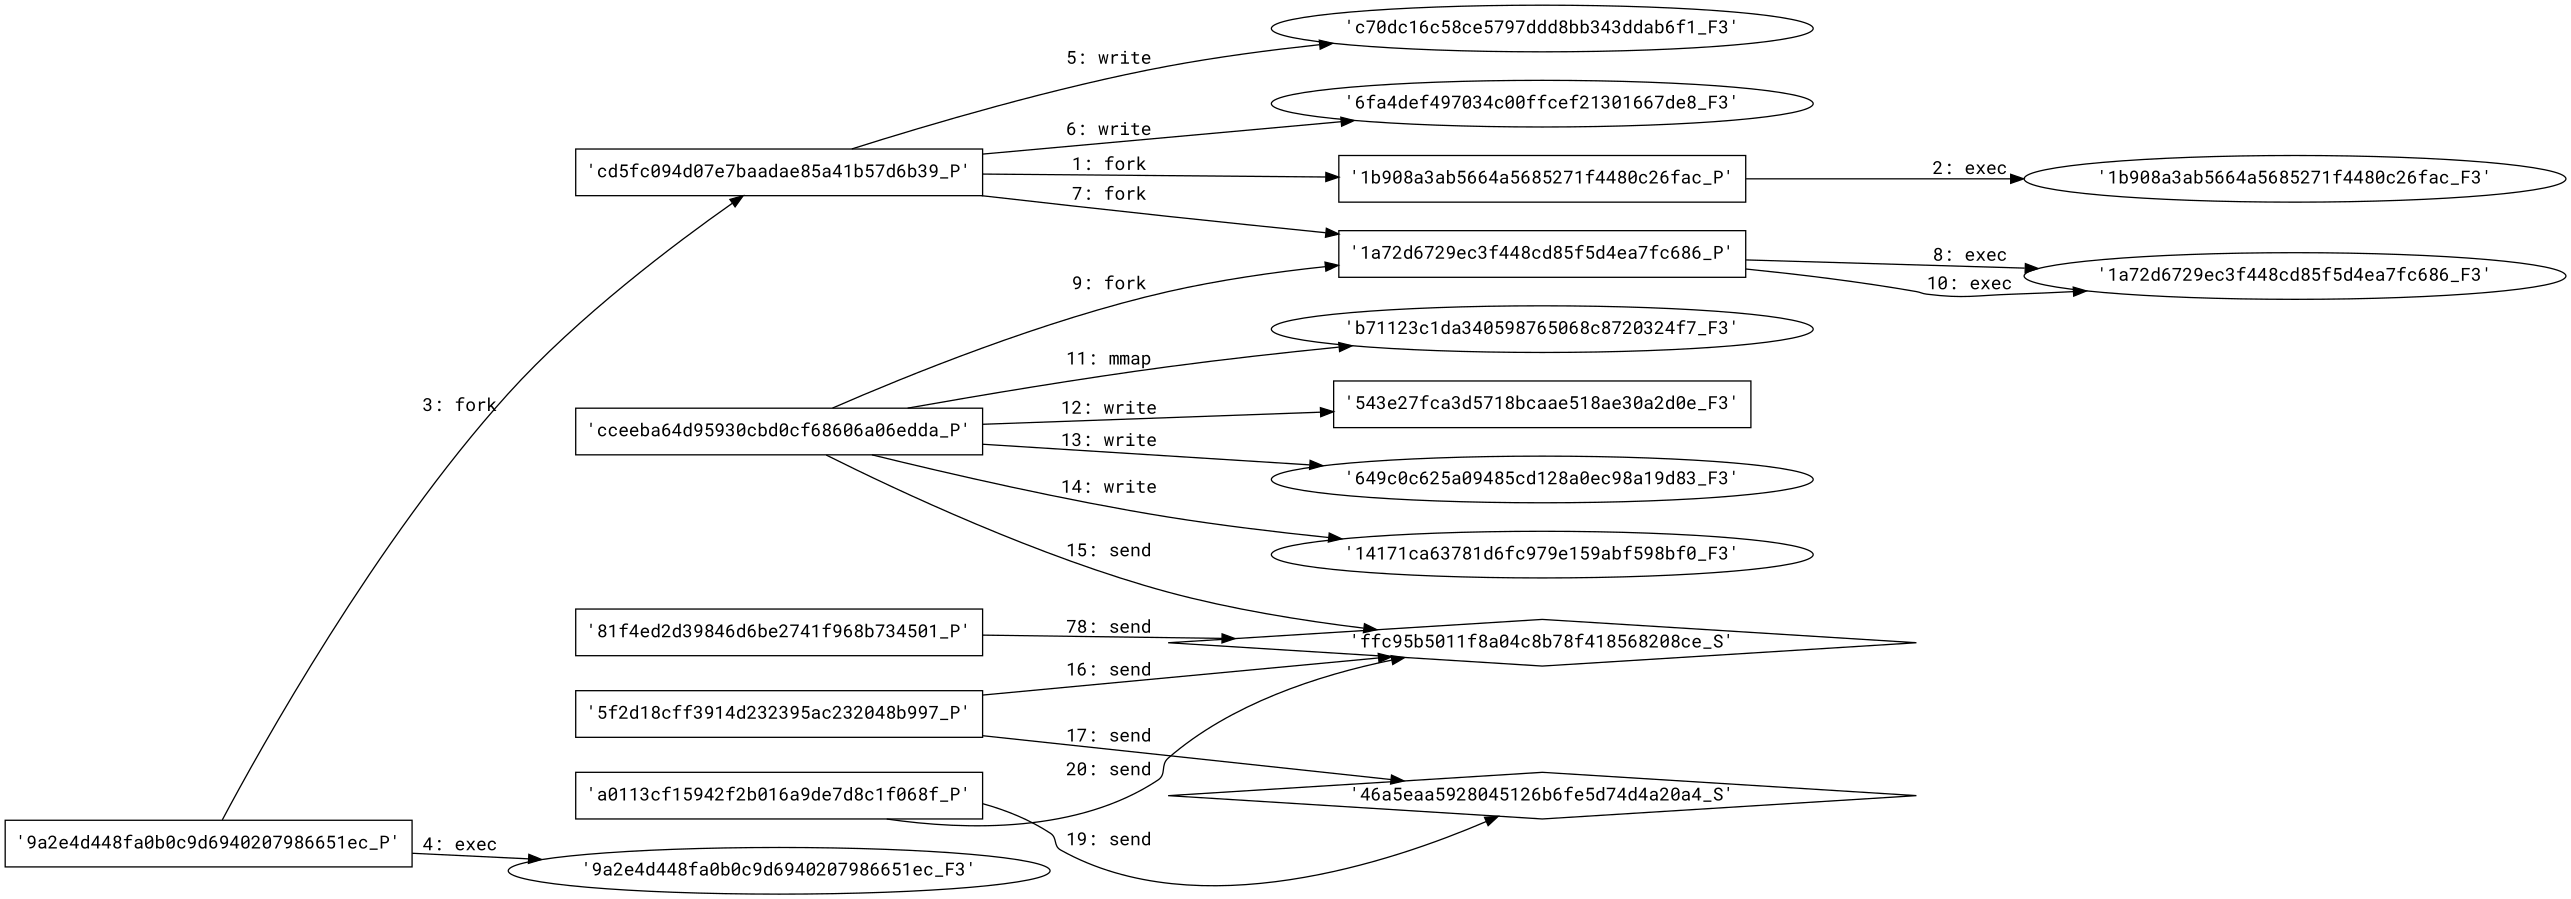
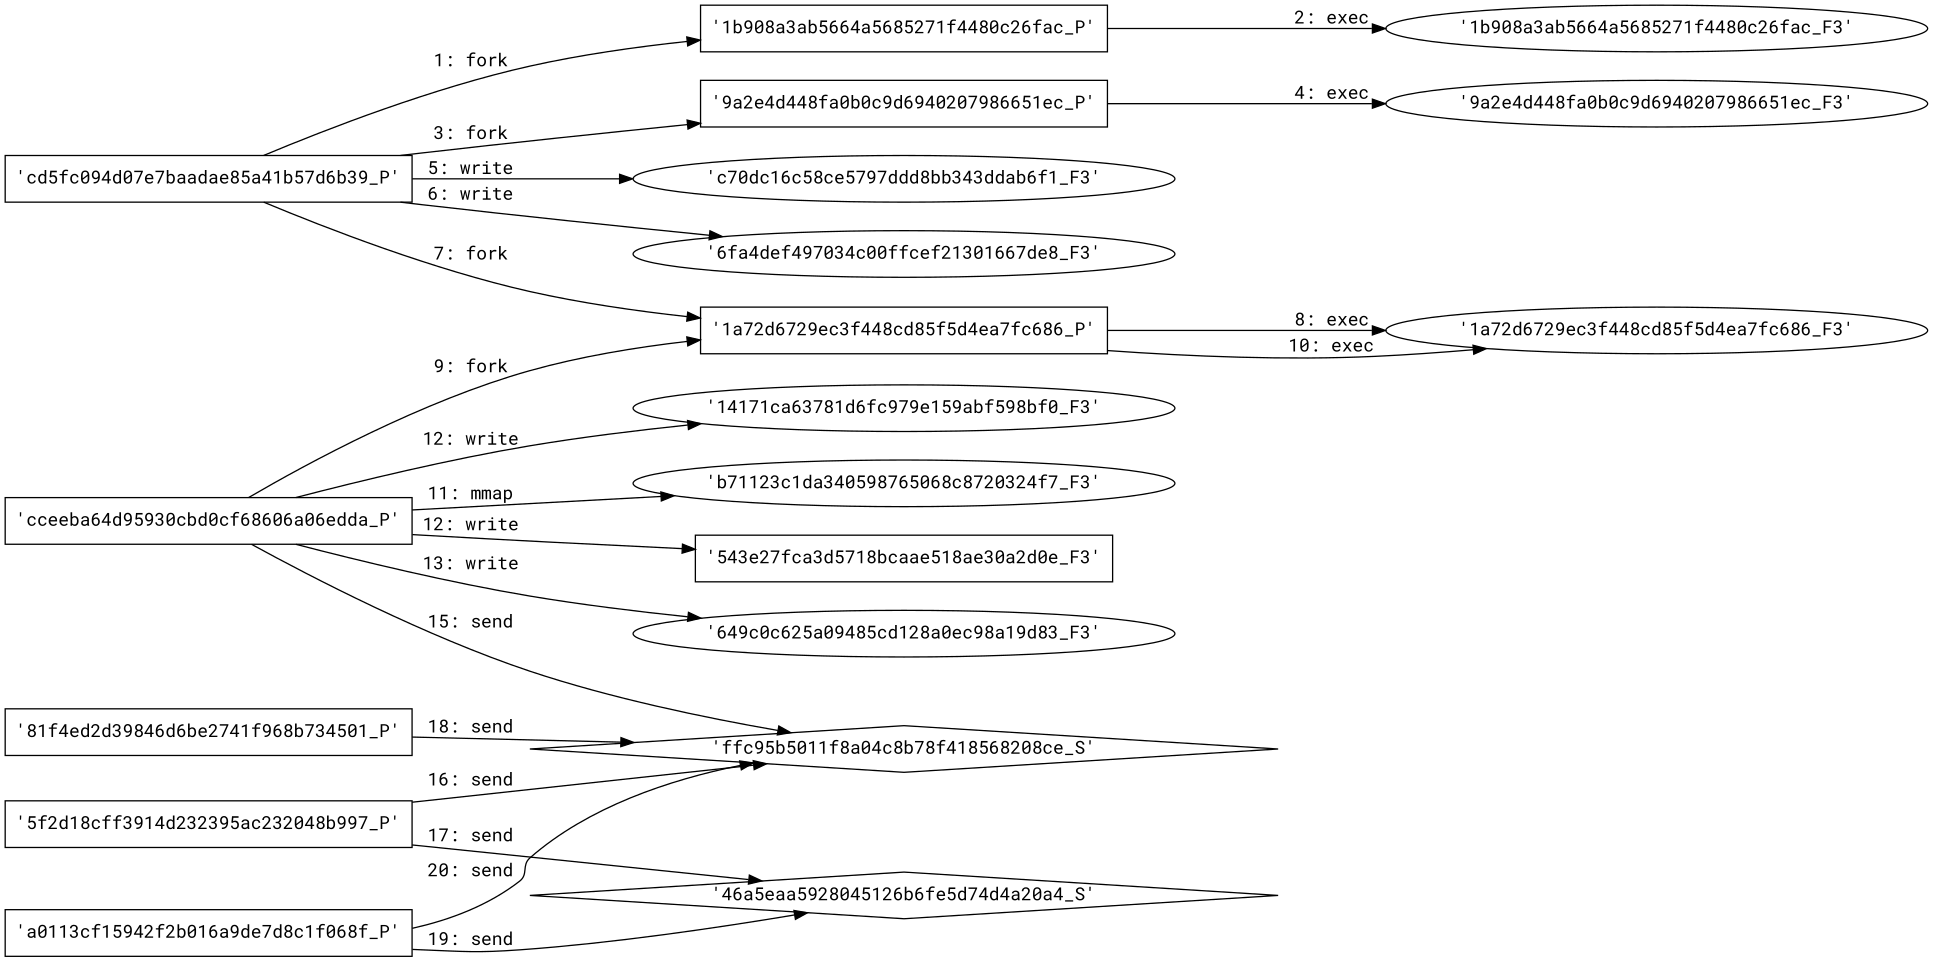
(439, 479) -> (544, 139)
(1109, 488) -> (471, 440)
(1109, 628) -> (471, 728)
